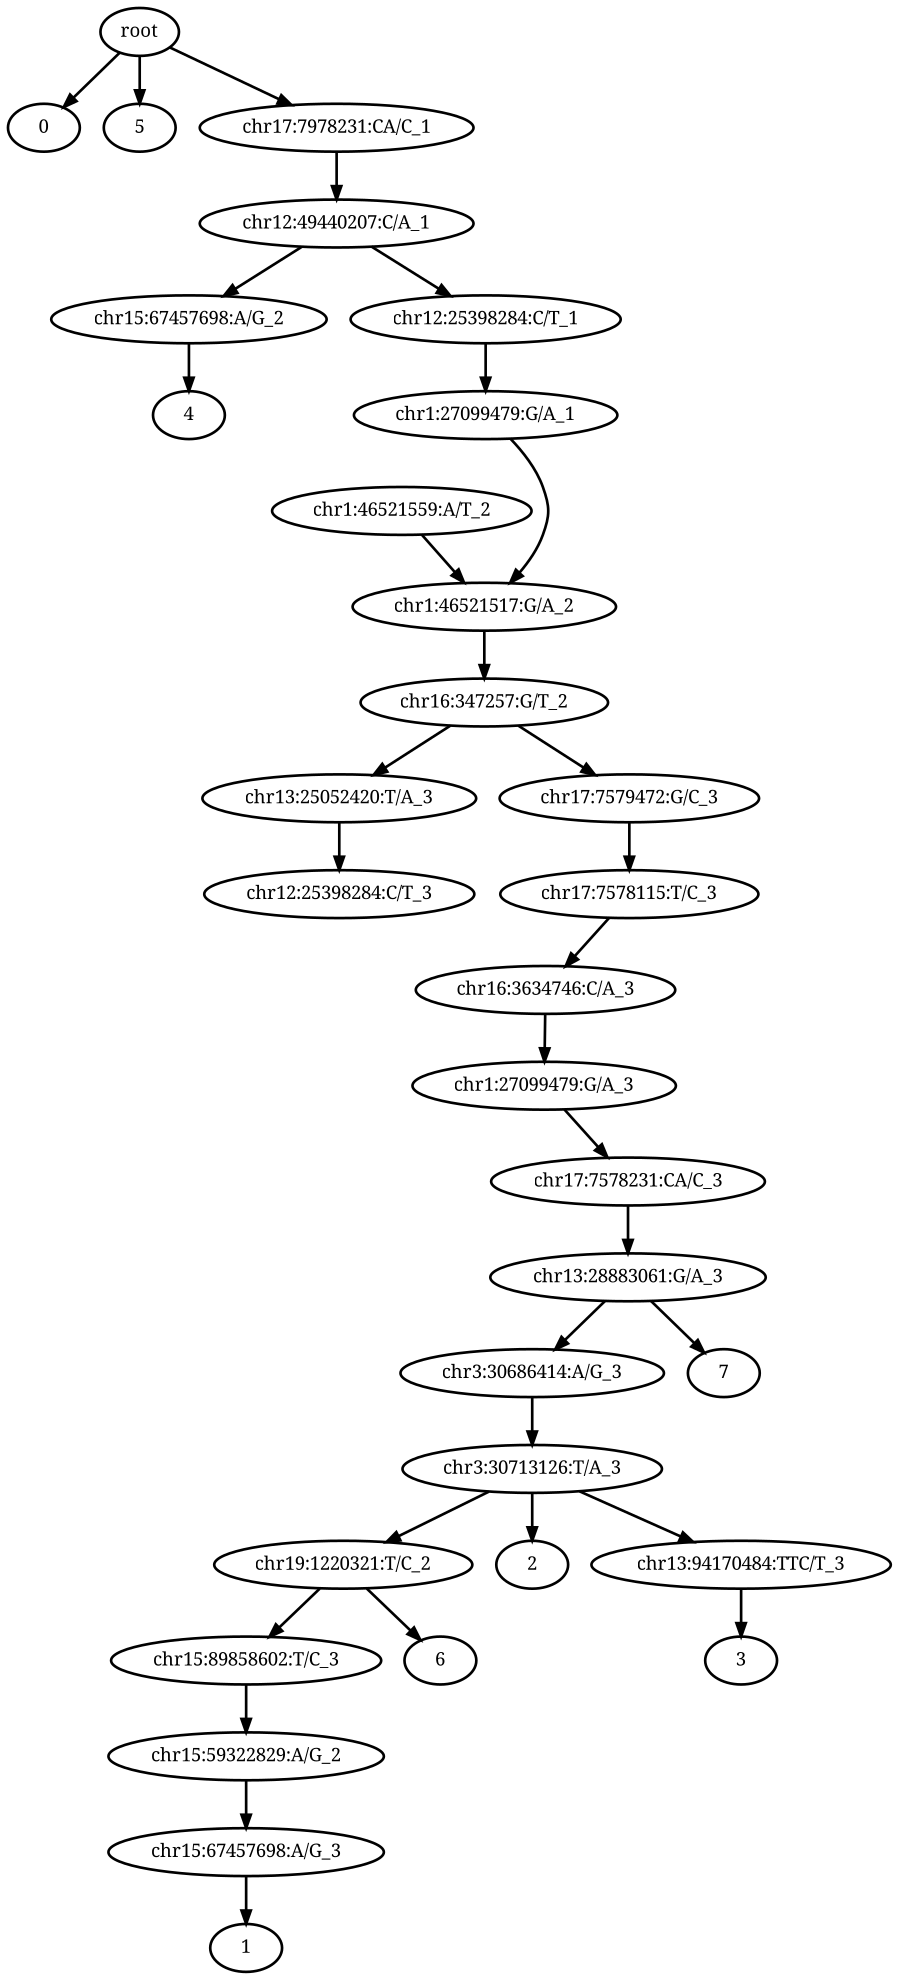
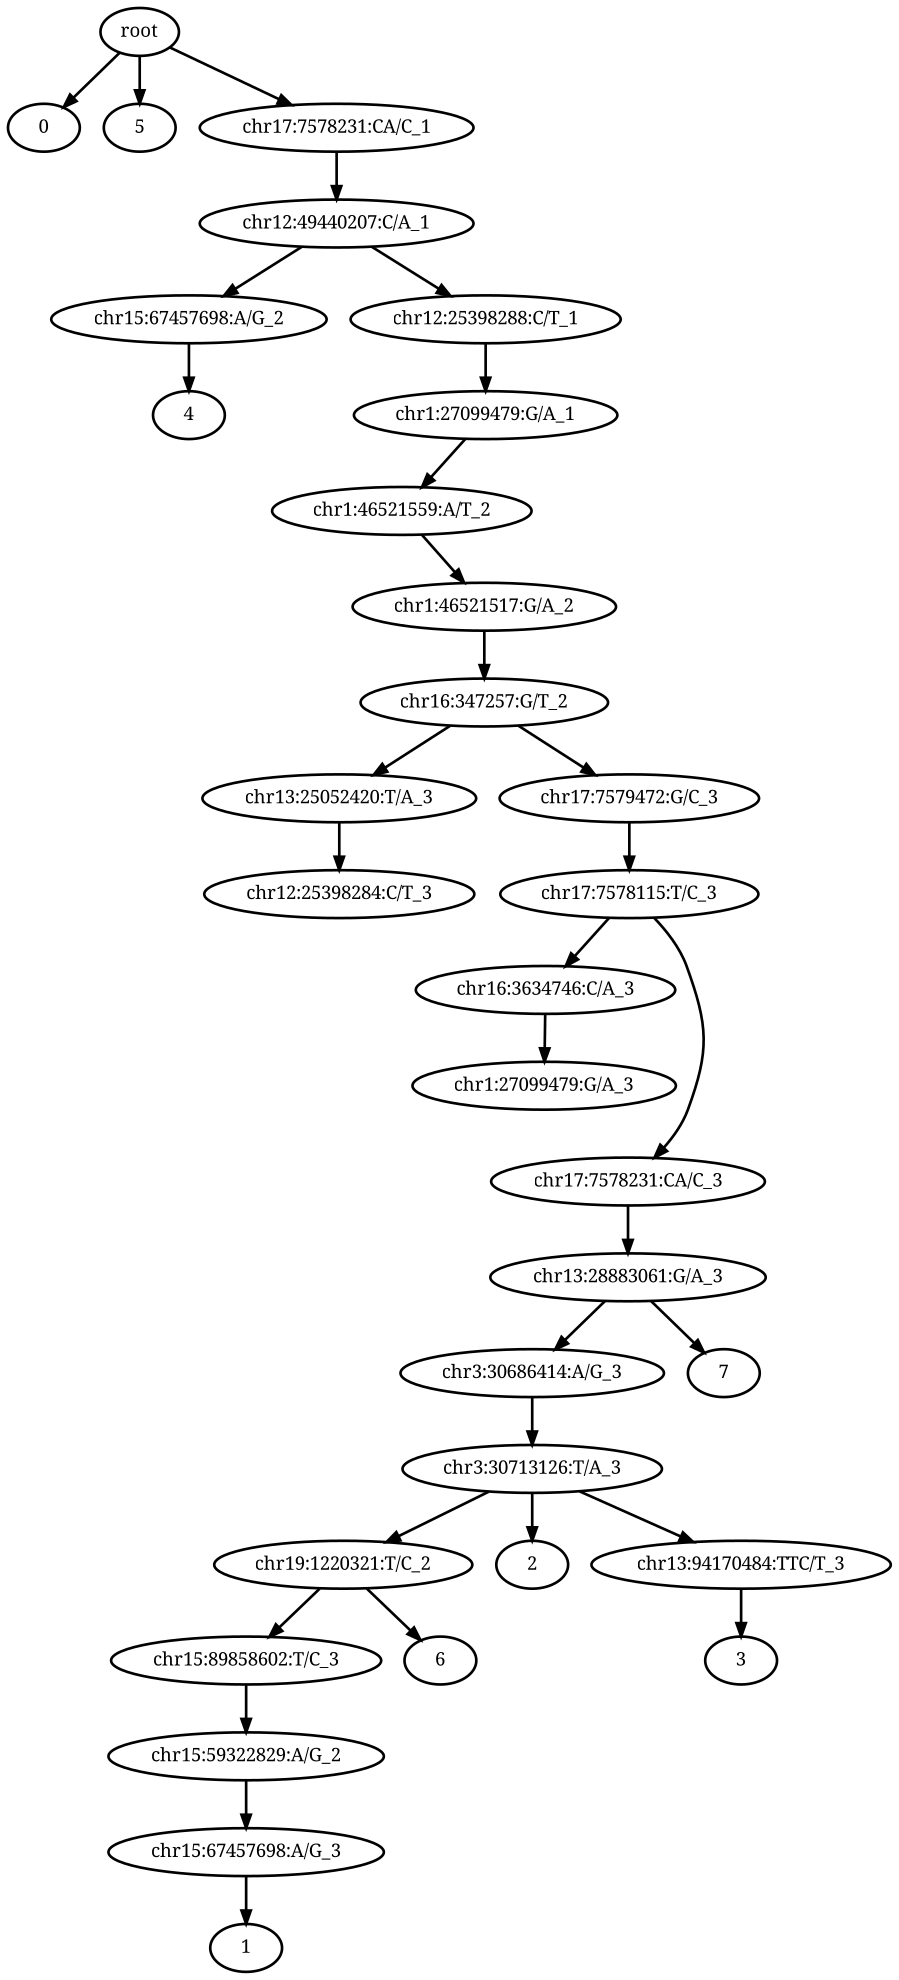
(337, 128) -> (337, 128)
(486, 319) -> (486, 319)
(548, 504) -> (448, 458)
(581, 1128) -> (703, 1031)
